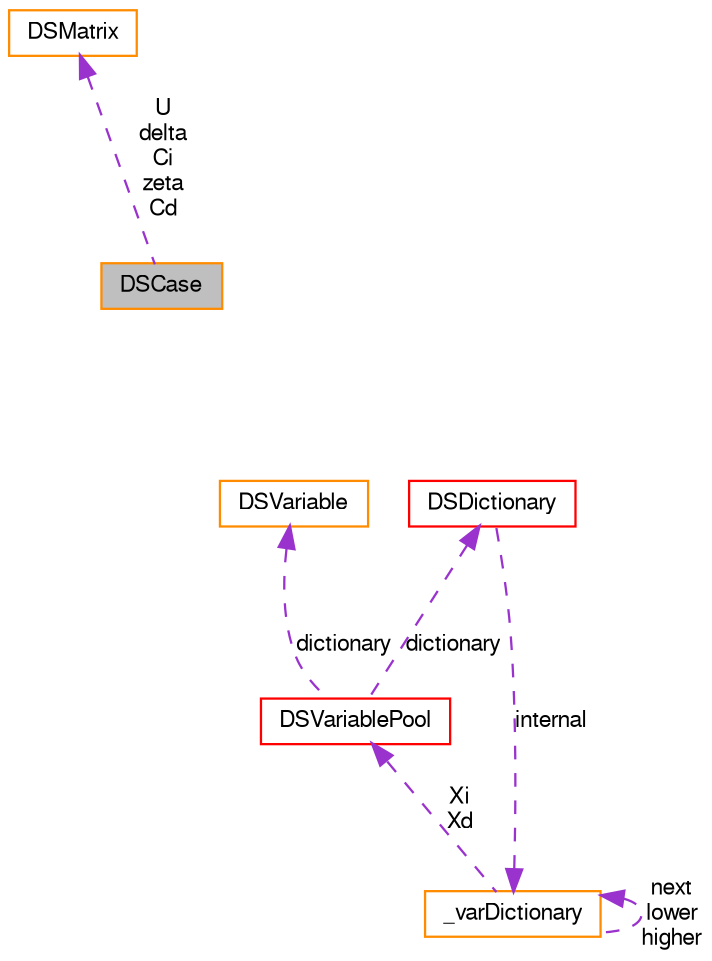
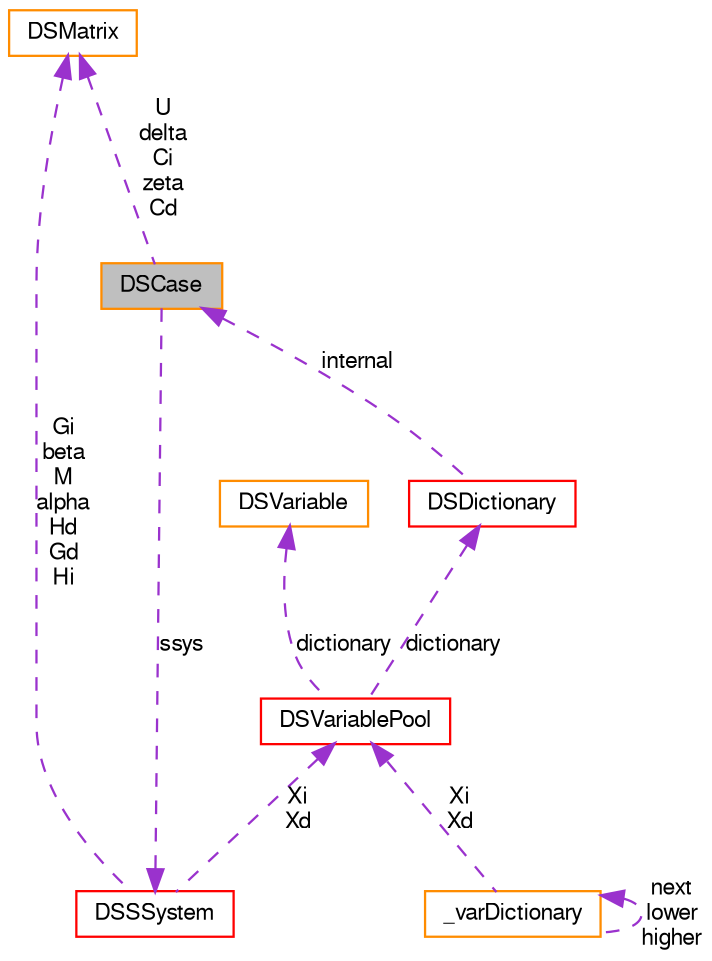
(514, 697) -> (353, 392)
none -> (155, 914)
